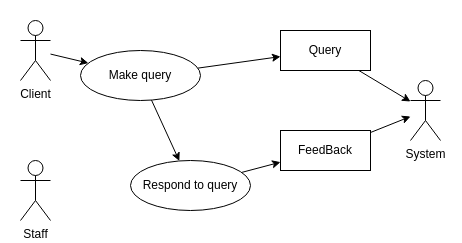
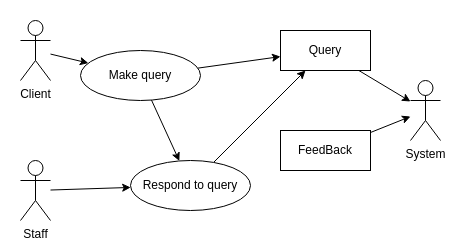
(257, 168) -> (257, 119)
none -> (87, 189)
